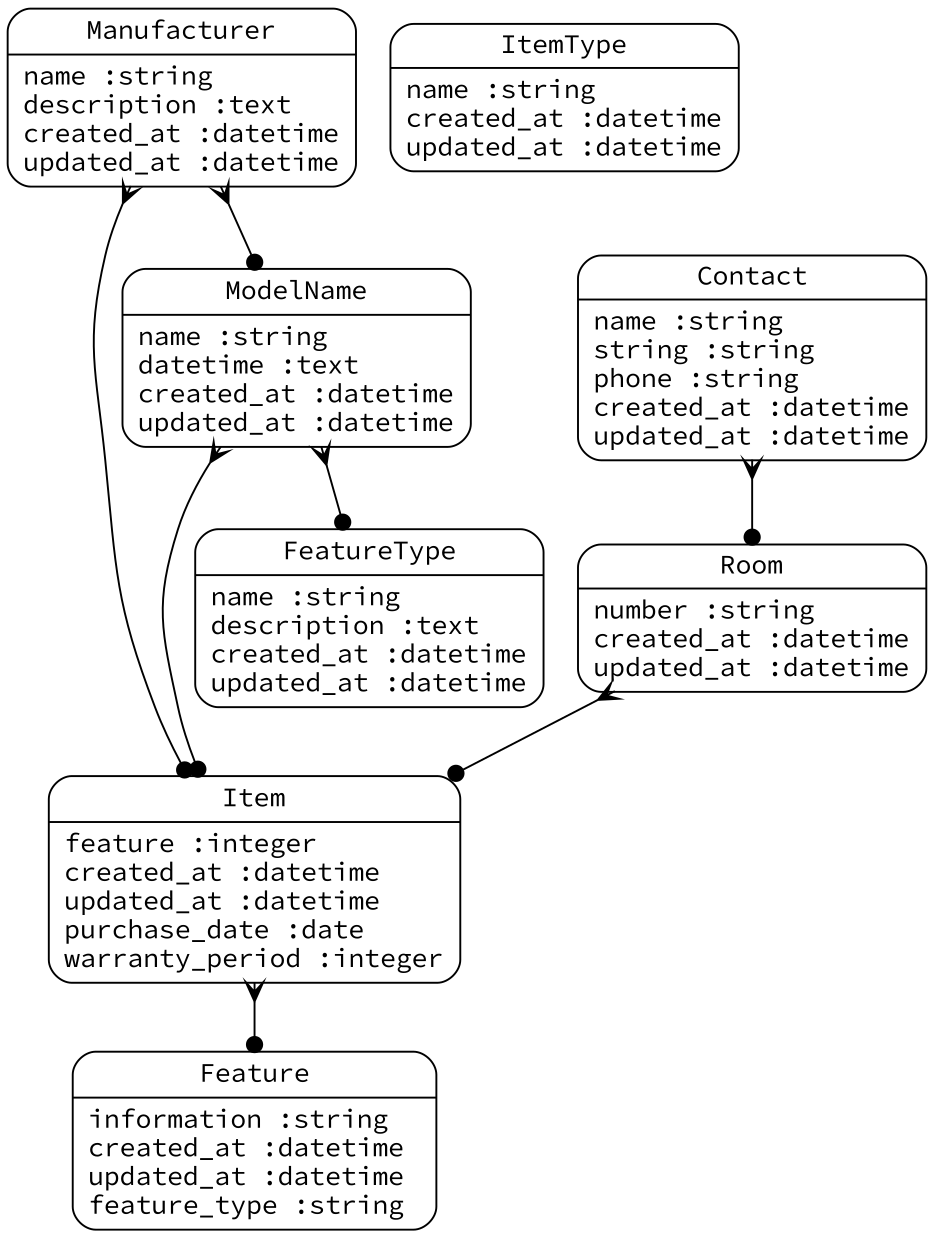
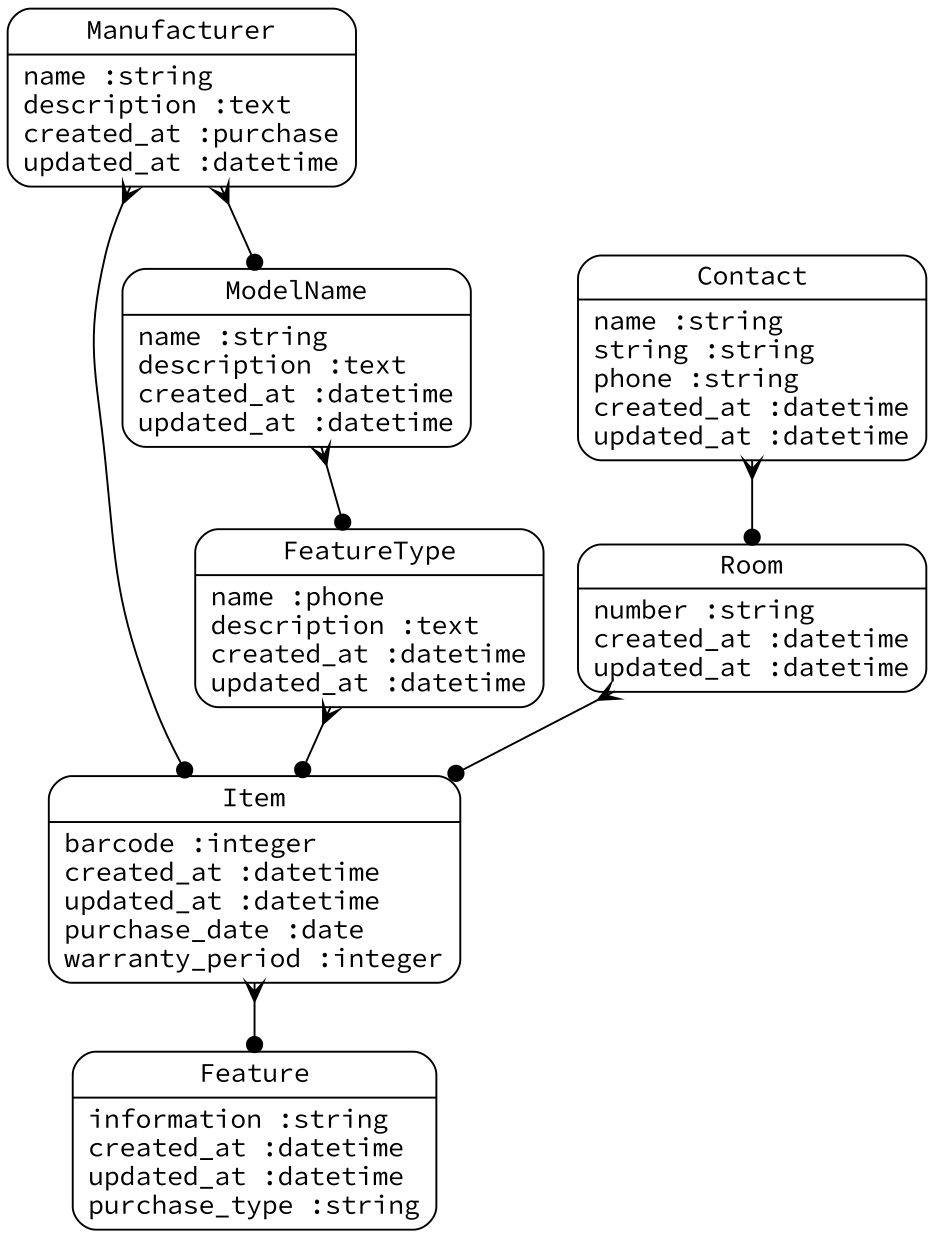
(565, 98) -> none
(182, 134) -> (182, 134)
(249, 366) -> (273, 366)
(306, 597) -> (298, 597)
(163, 610) -> (315, 743)
(191, 844) -> (191, 844)
(247, 1206) -> (255, 1206)
